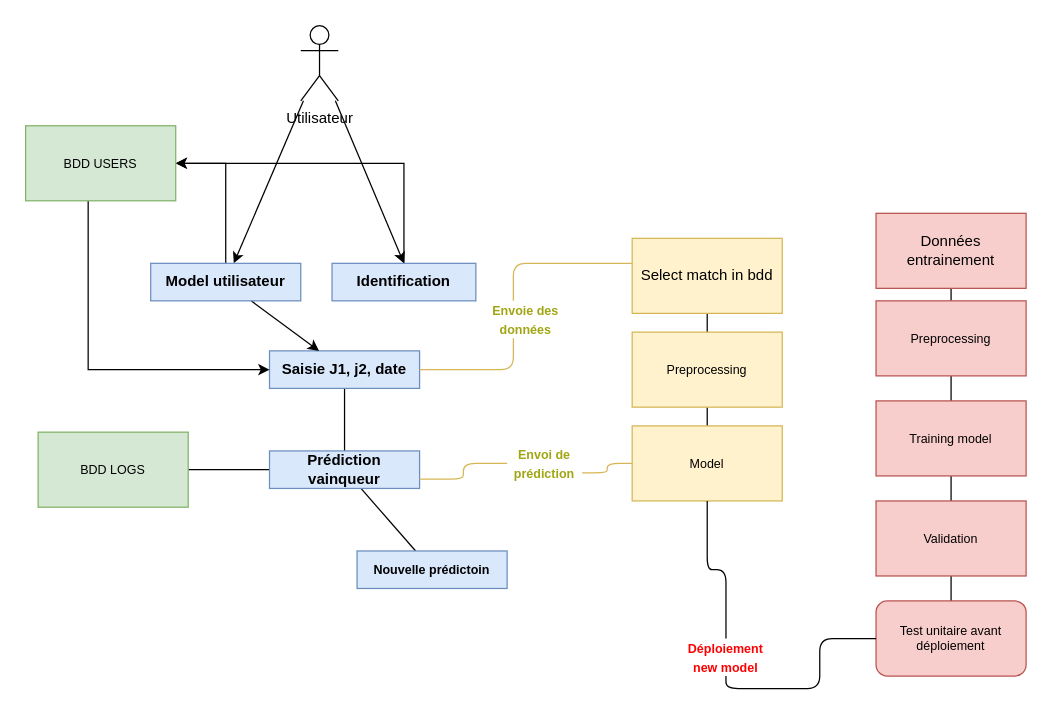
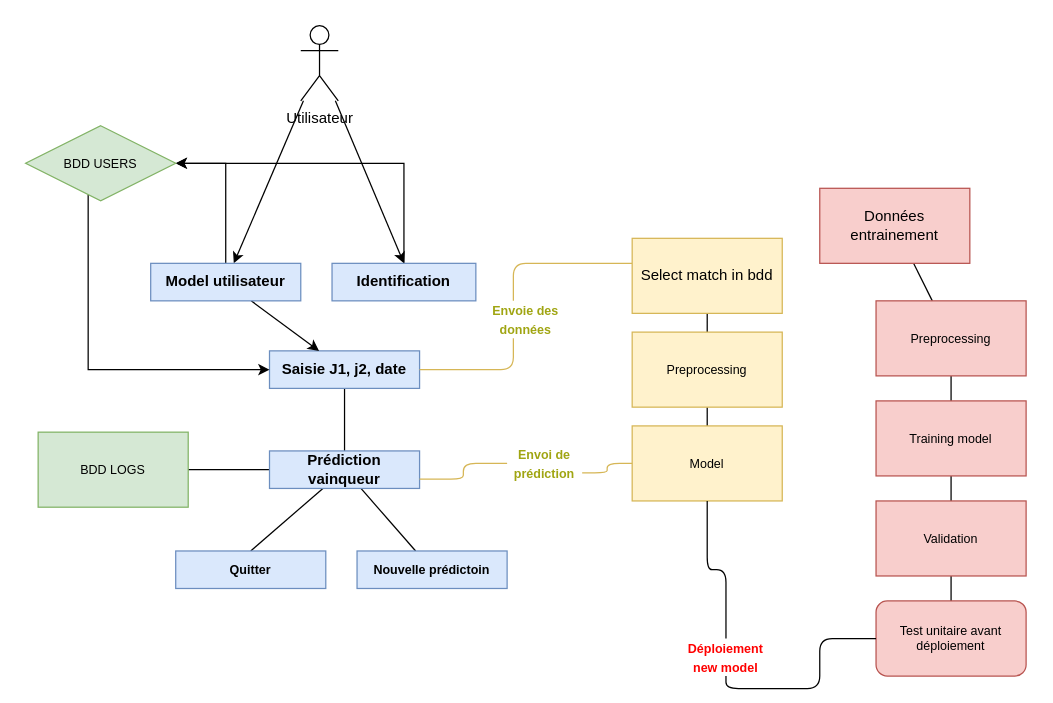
(101, 163) -> (101, 163)
(951, 251) -> (894, 226)
none -> (287, 519)
none -> (251, 569)
